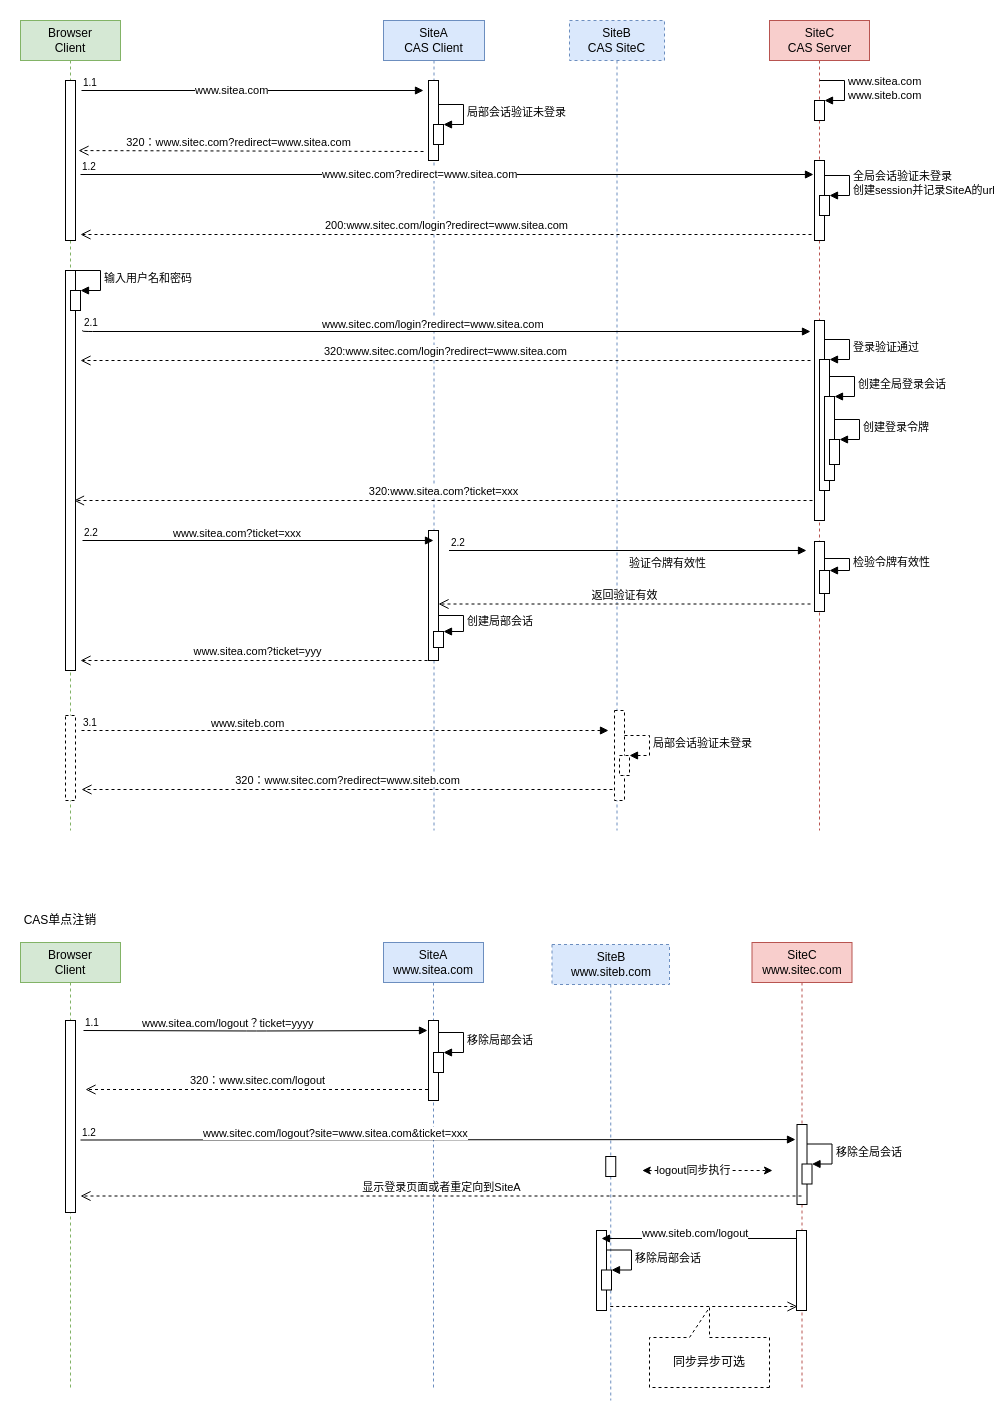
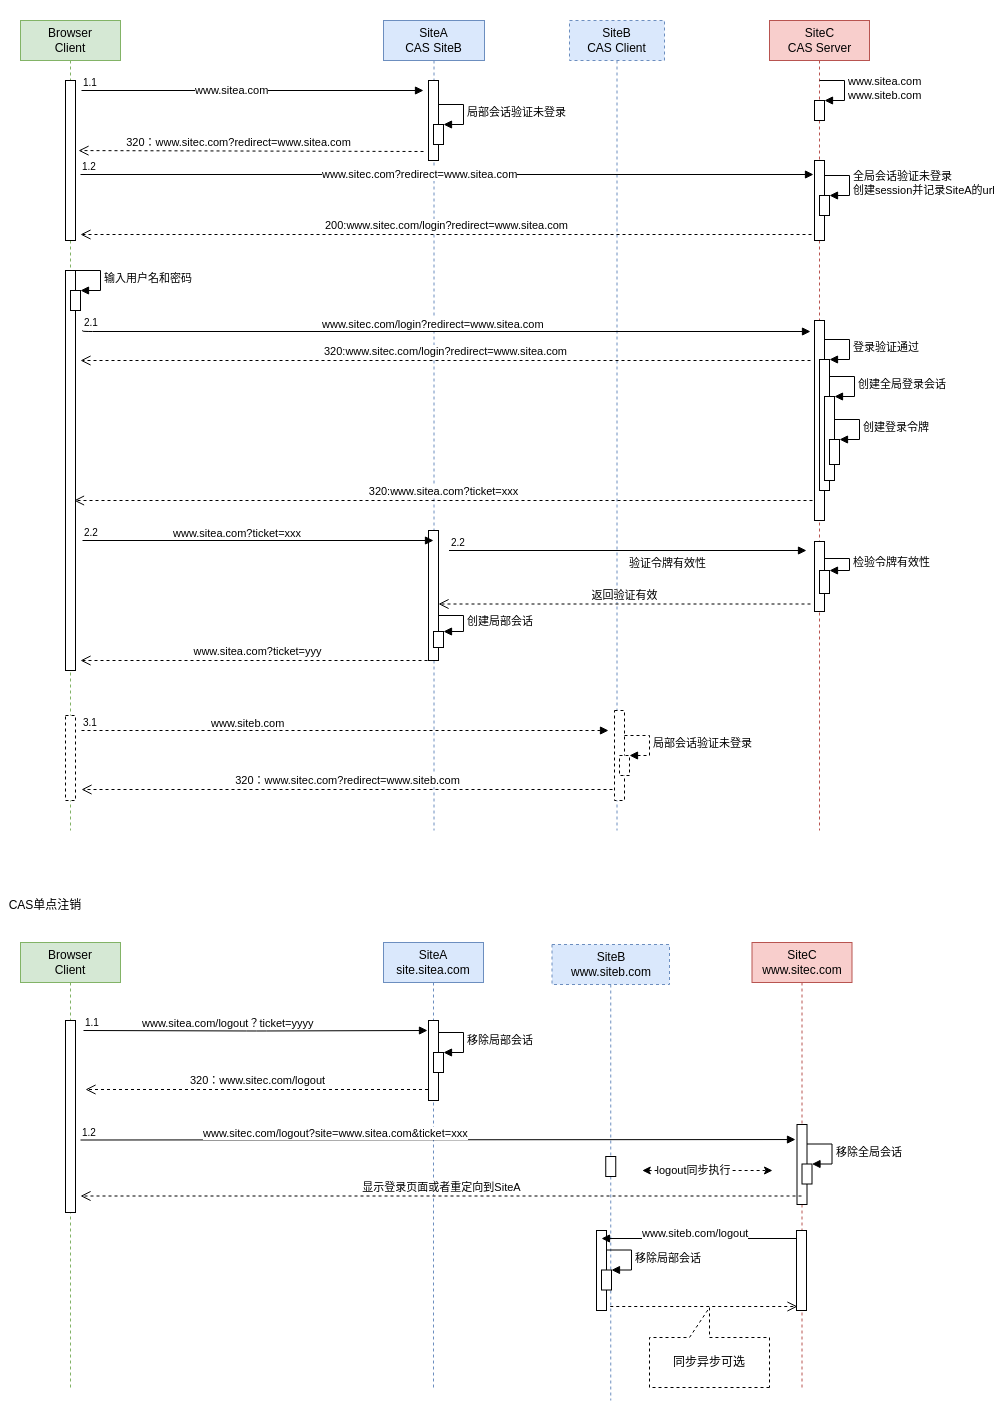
(434, 41) -> (434, 41)
(617, 41) -> (617, 41)
(61, 921) -> (46, 906)
(434, 963) -> (434, 963)
